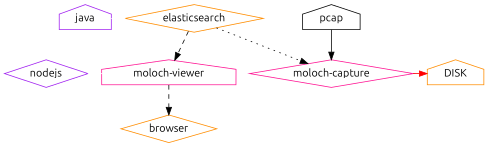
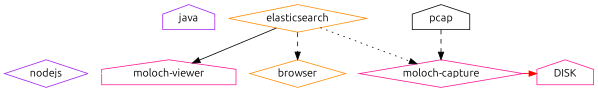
(331, 41) -> (441, 41)
(183, 42) -> (238, 44)
(456, 74) -> (565, 74)
(169, 96) -> (298, 42)
